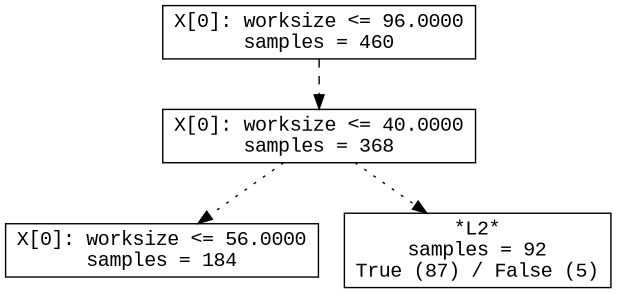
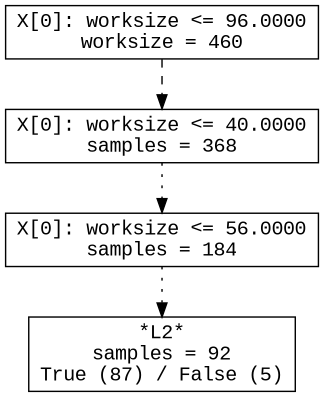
(319, 32) -> (162, 32)
(385, 184) -> (162, 285)
